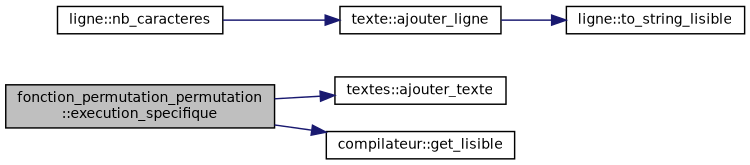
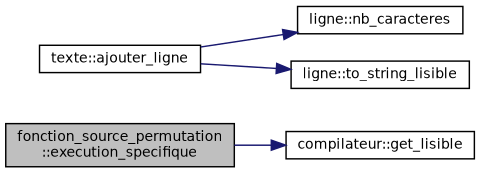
(274, 20) -> (242, 41)
(420, 91) -> none
(140, 106) -> (120, 145)
